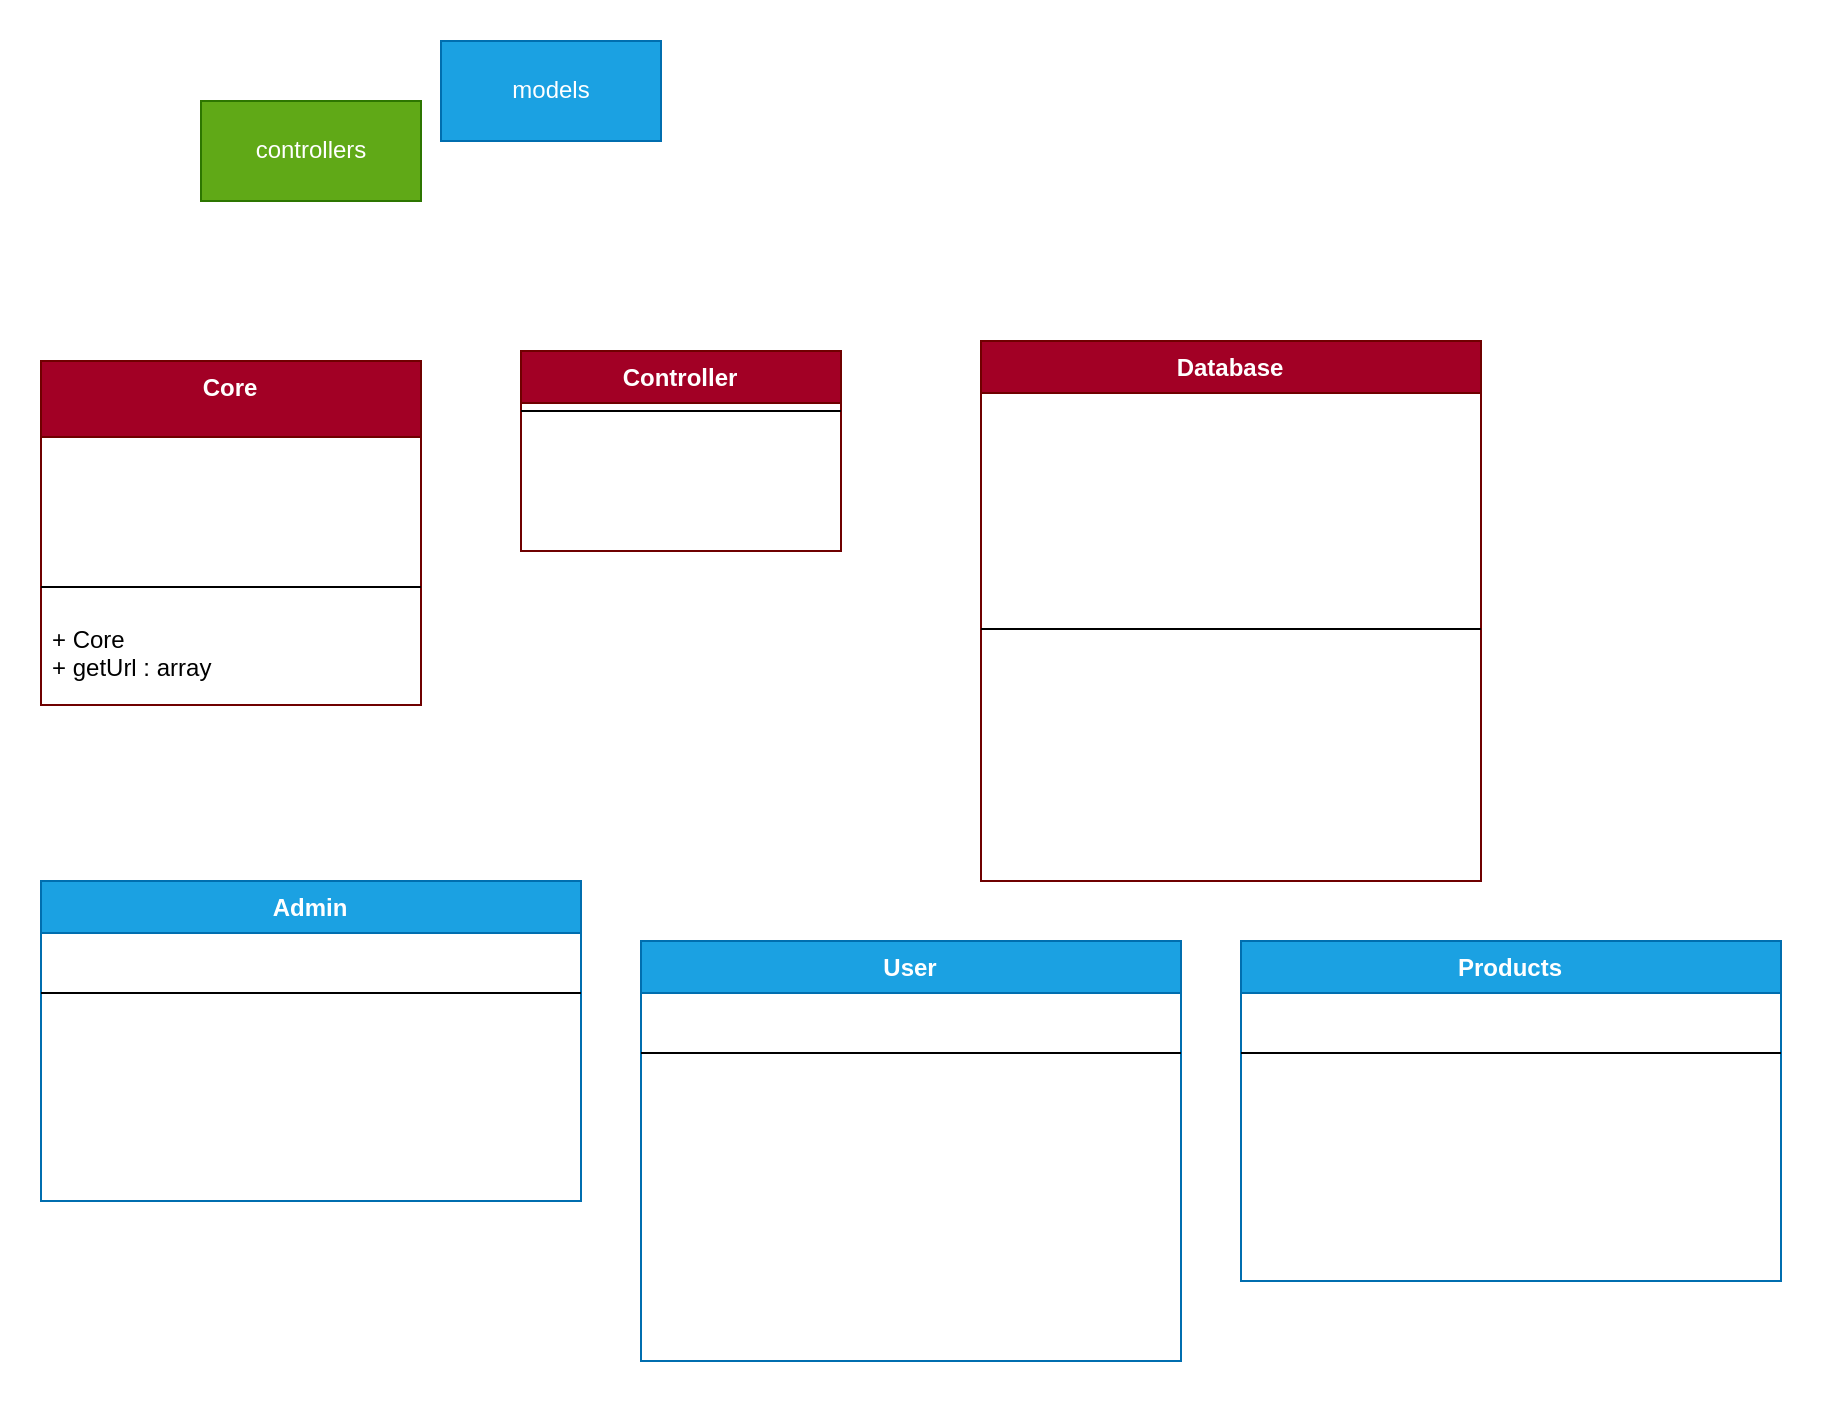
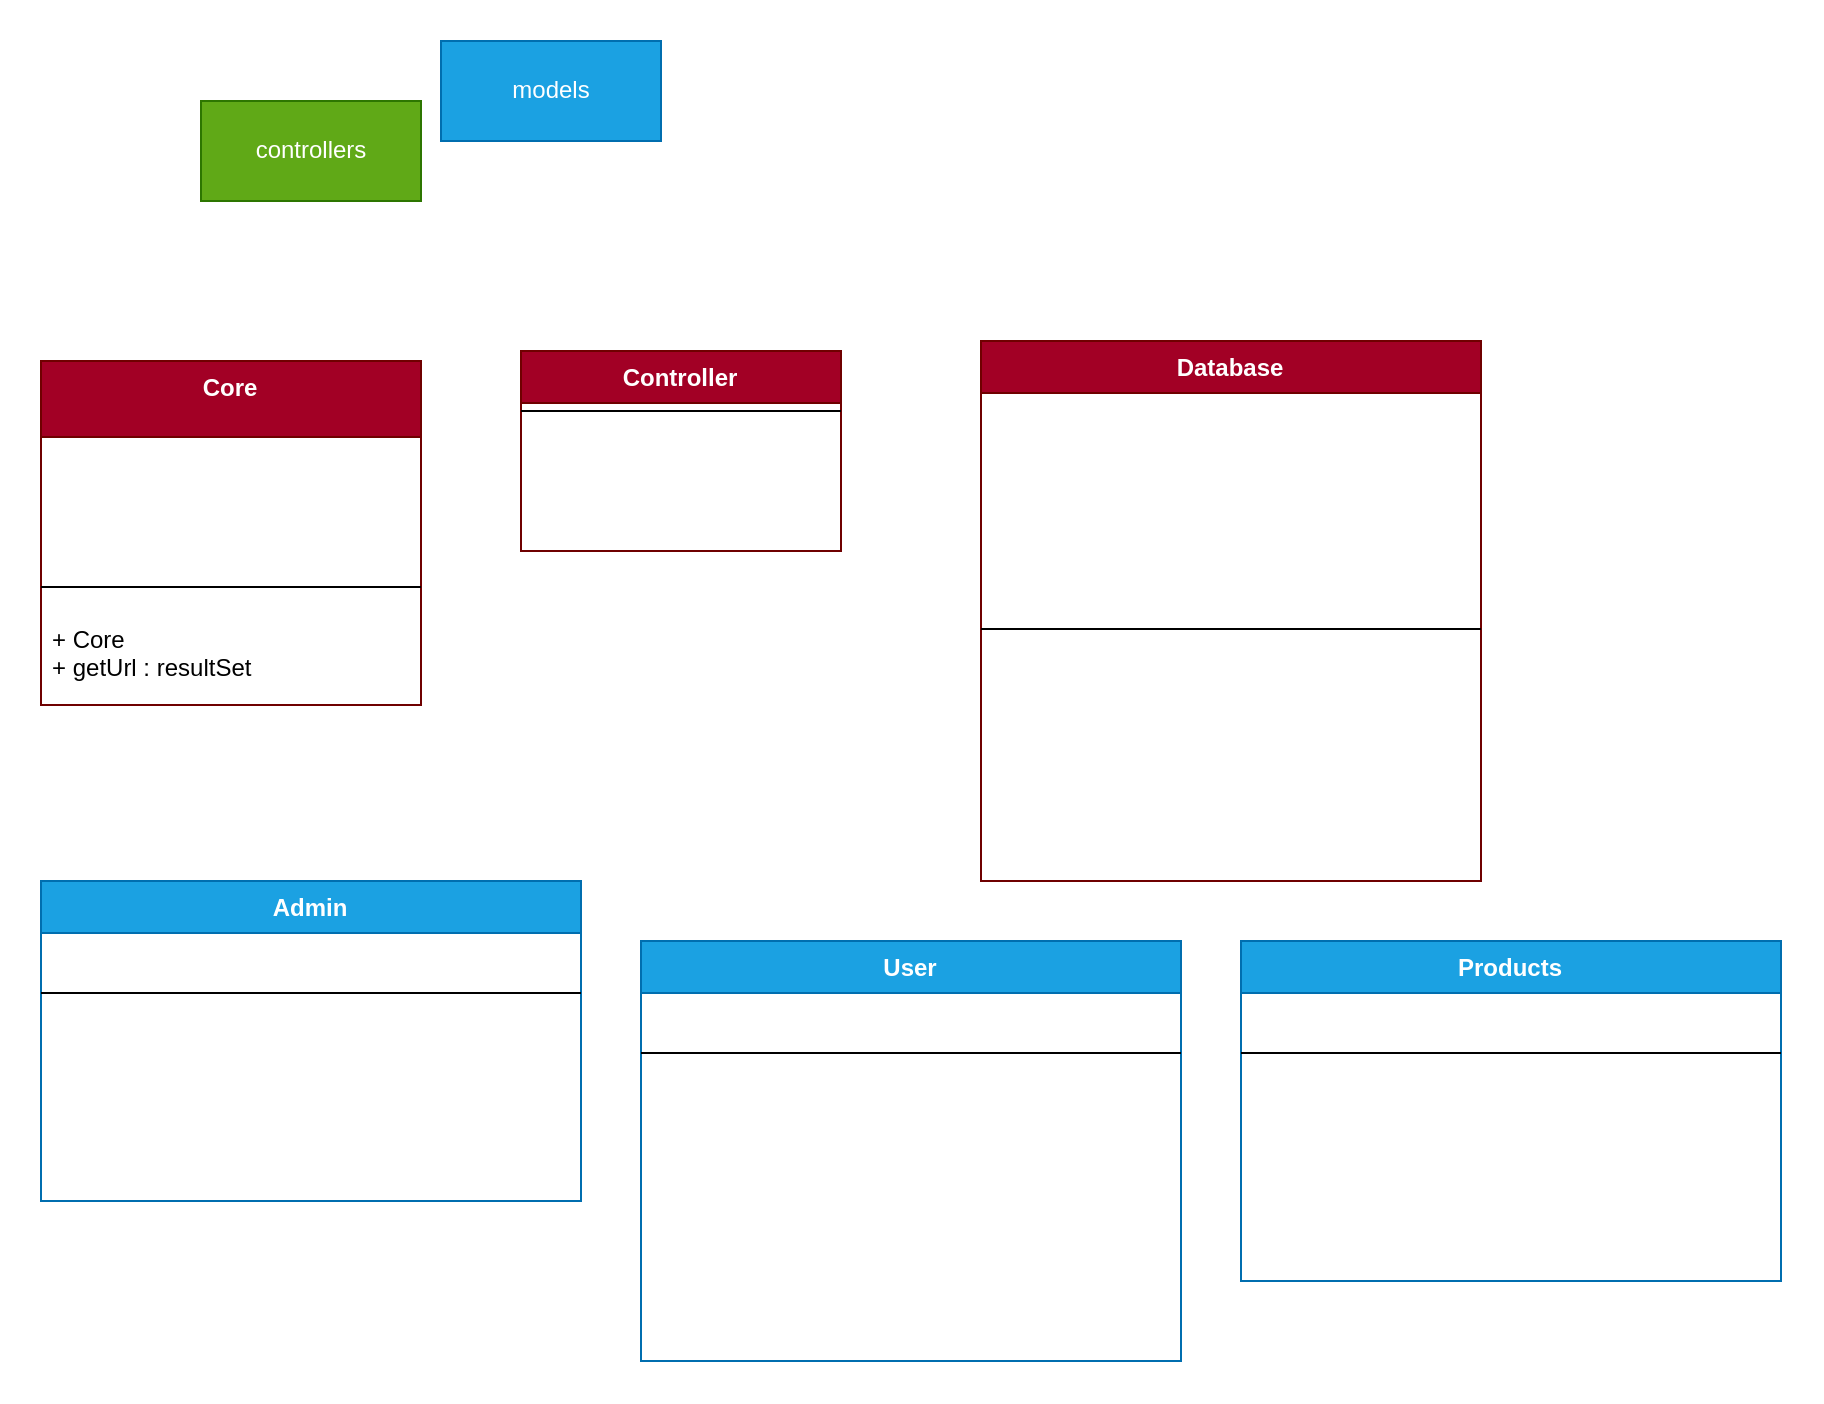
(89, 640) -> (89, 640)
